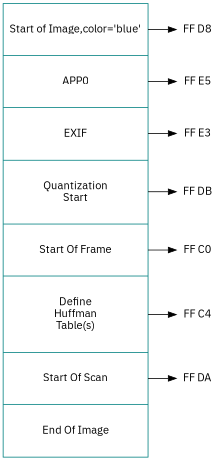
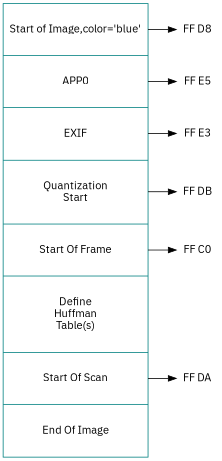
(198, 315) -> none
